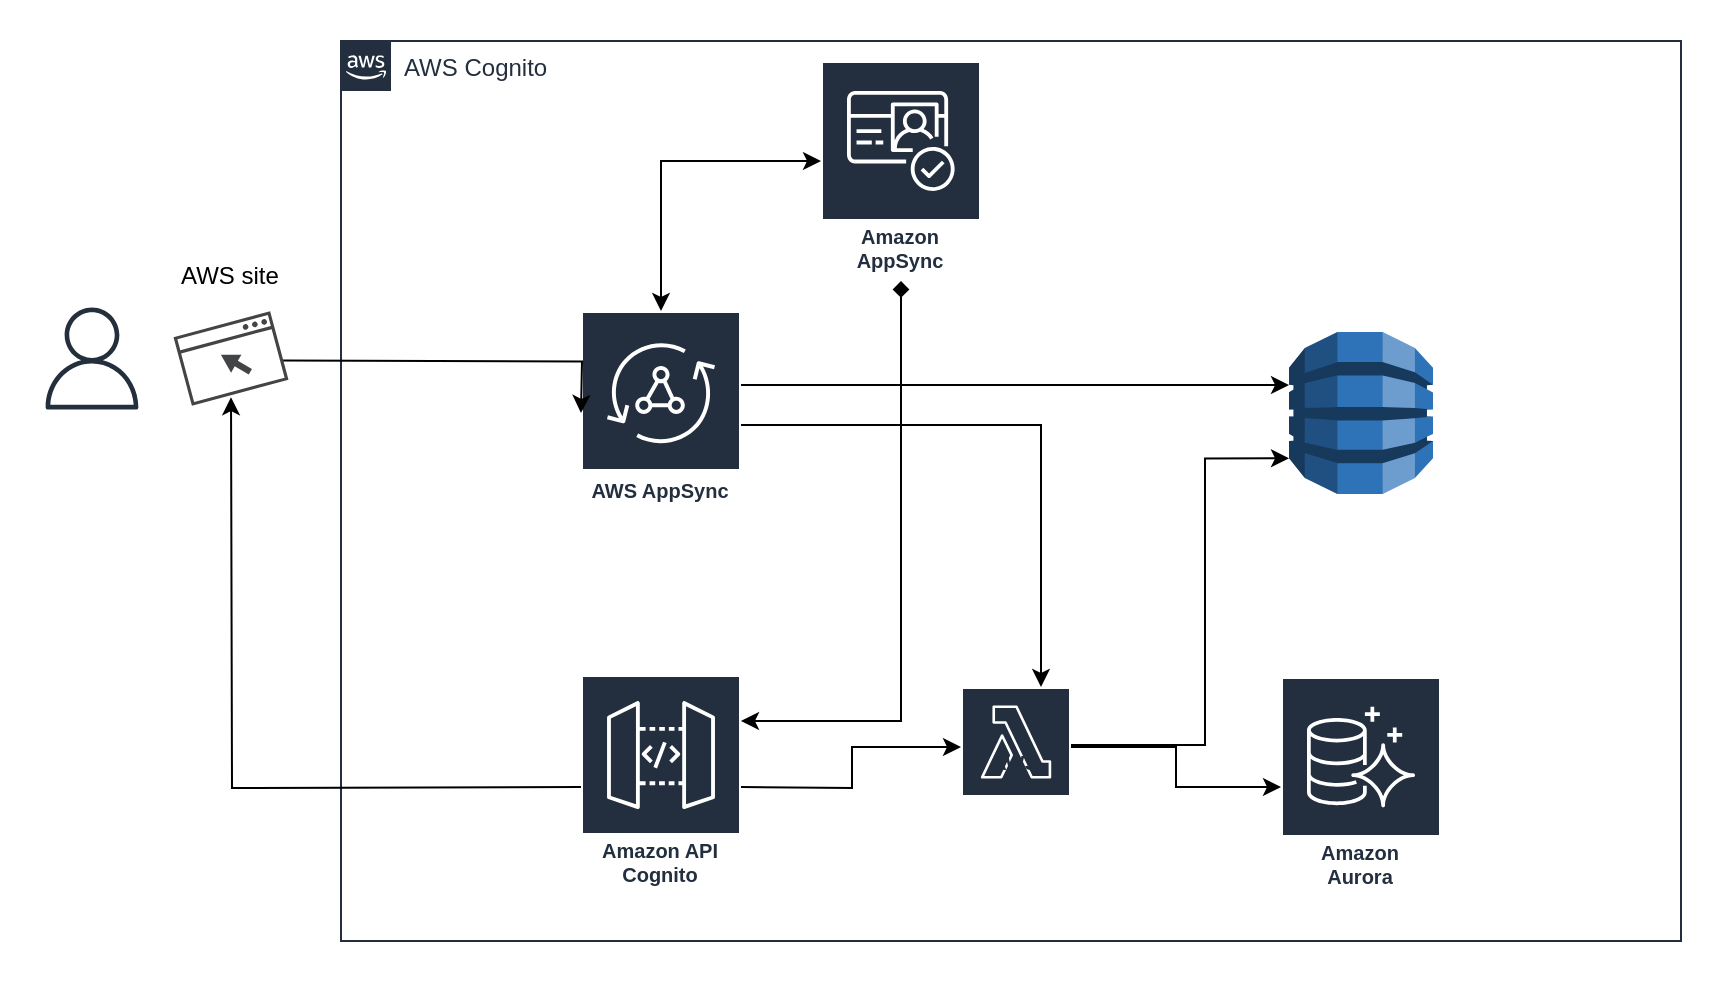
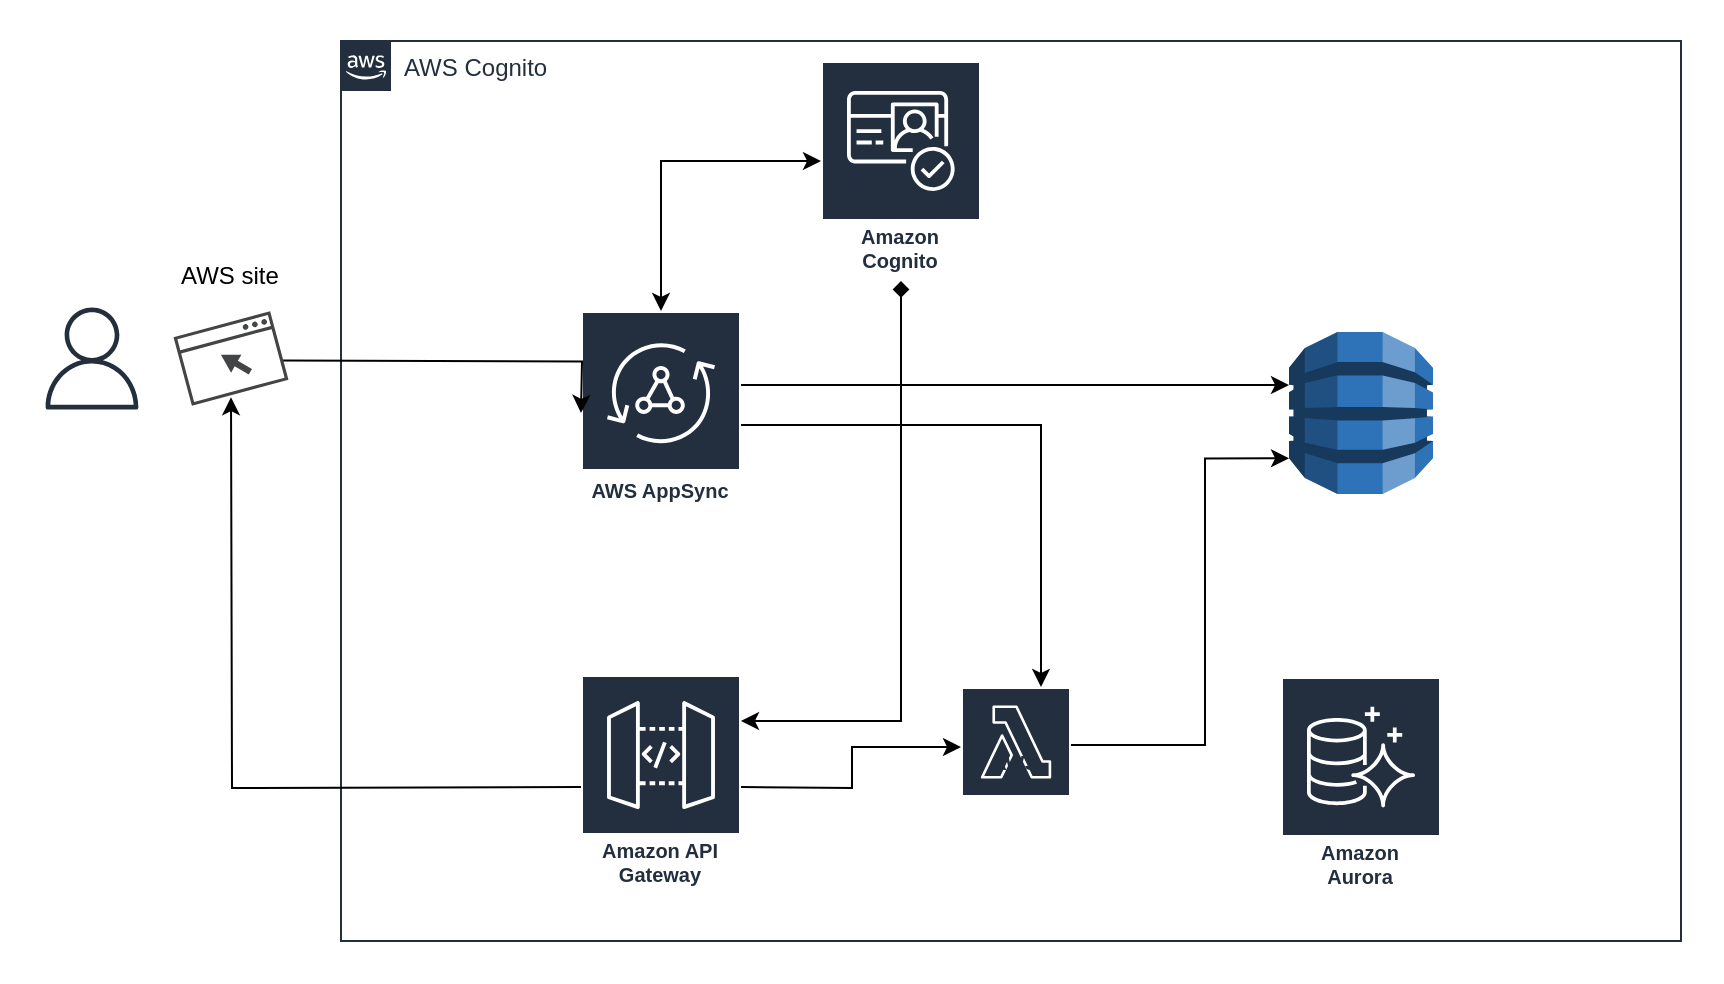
(901, 261) -> (901, 261)
(1203, 787) -> none
(661, 863) -> (661, 863)
